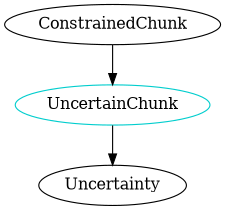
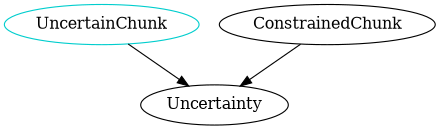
(113, 59) -> (275, 62)
